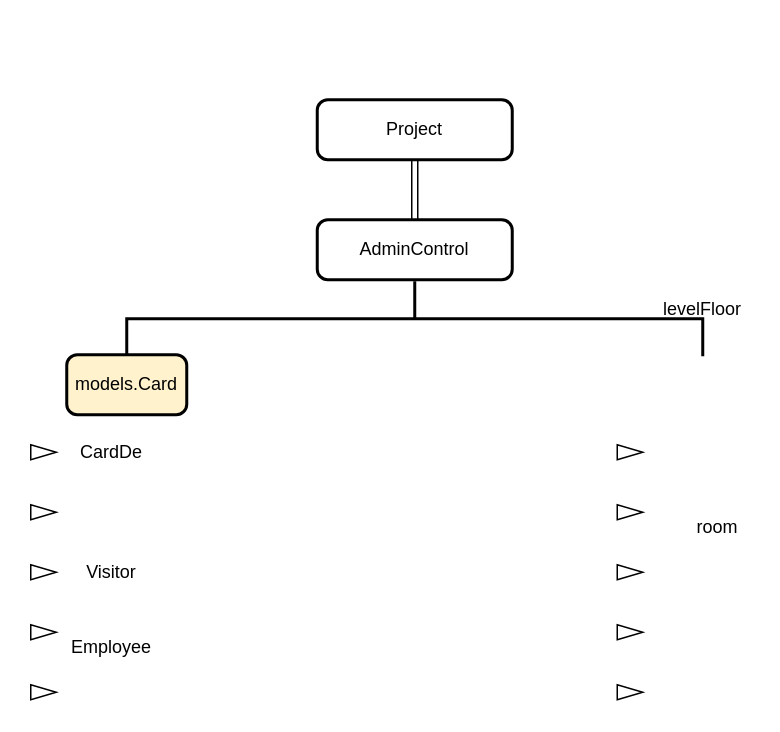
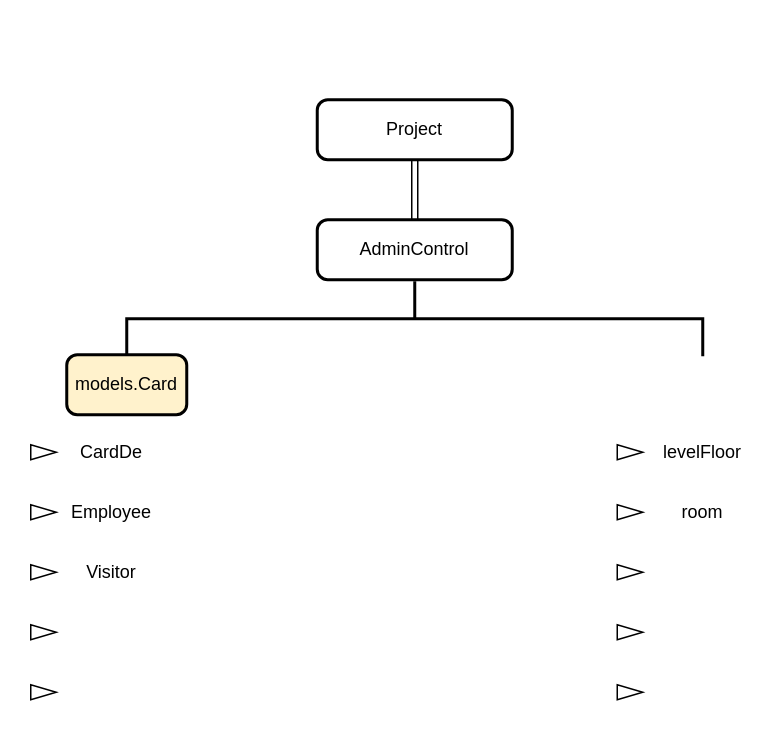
(703, 310) -> (703, 452)
(718, 527) -> (703, 512)
(112, 647) -> (112, 512)
